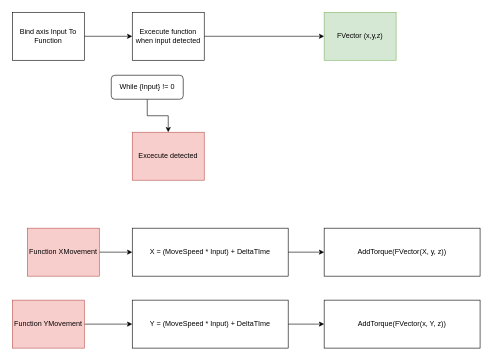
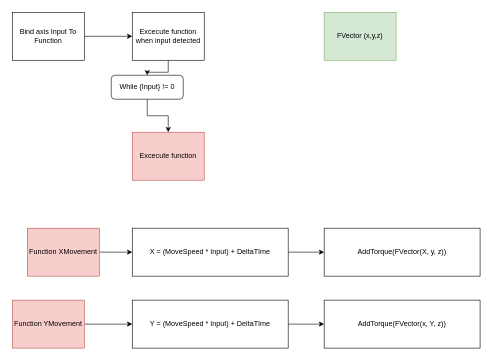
(318, 36) -> (148, 72)
(168, 156) -> (168, 156)
